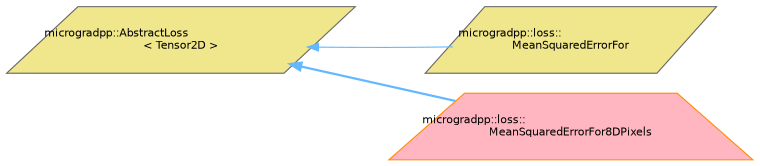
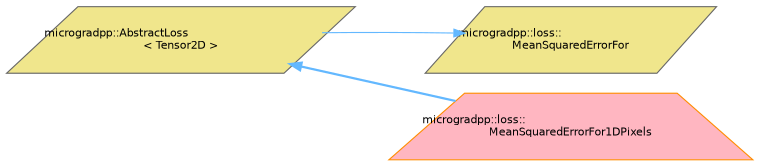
(386, 47) -> (388, 32)
(571, 127) -> (571, 127)
